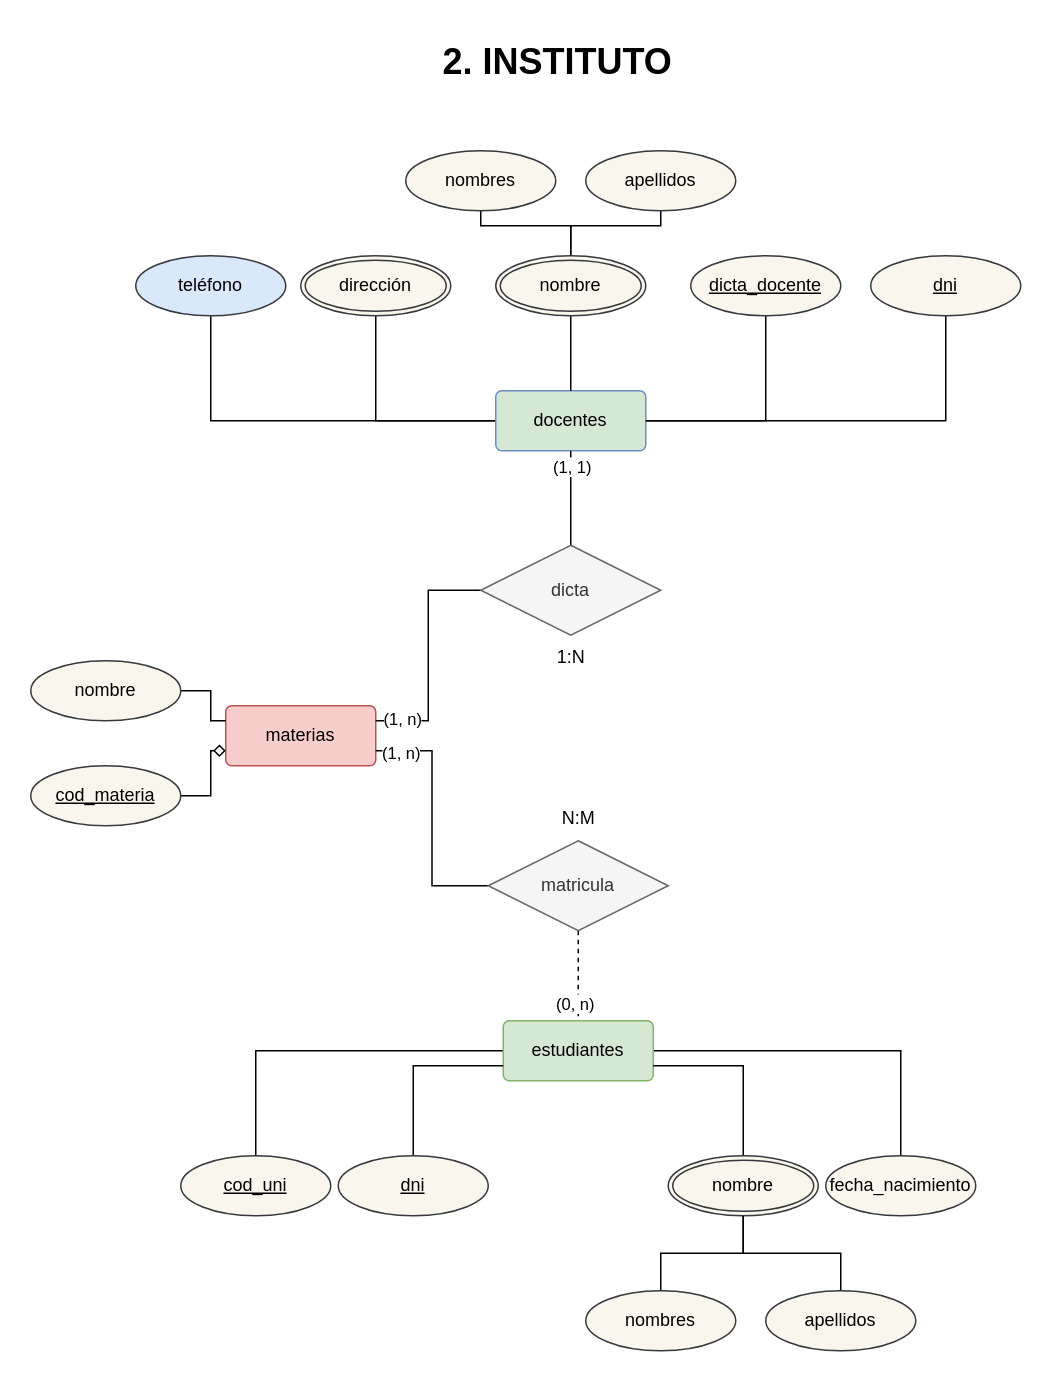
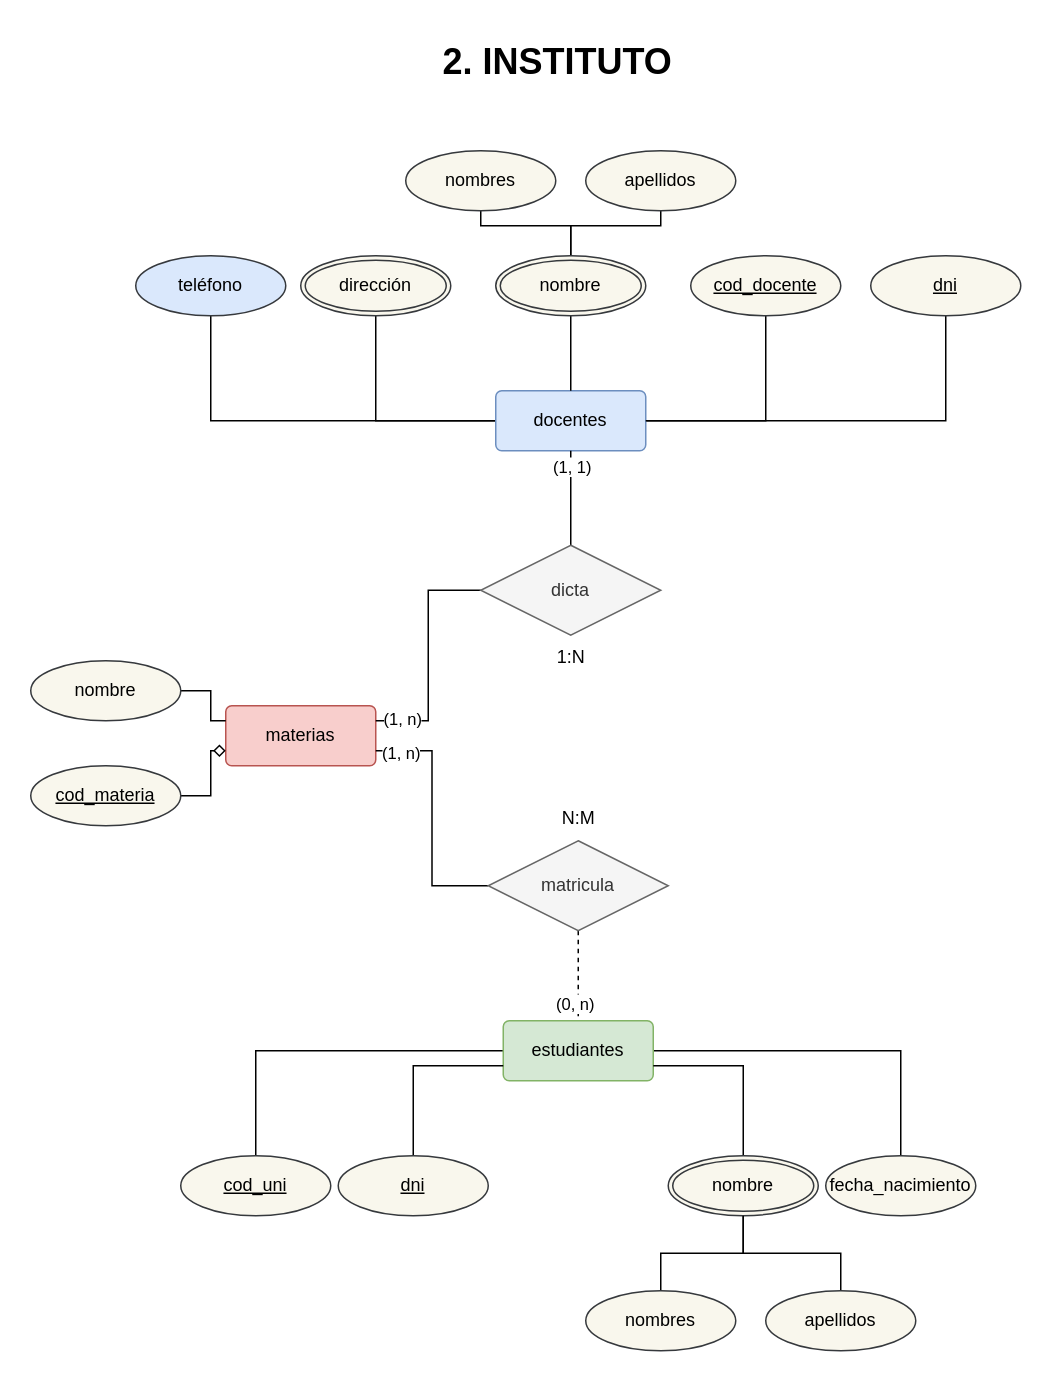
(766, 286) -> (766, 286)
(571, 421) -> (571, 421)
